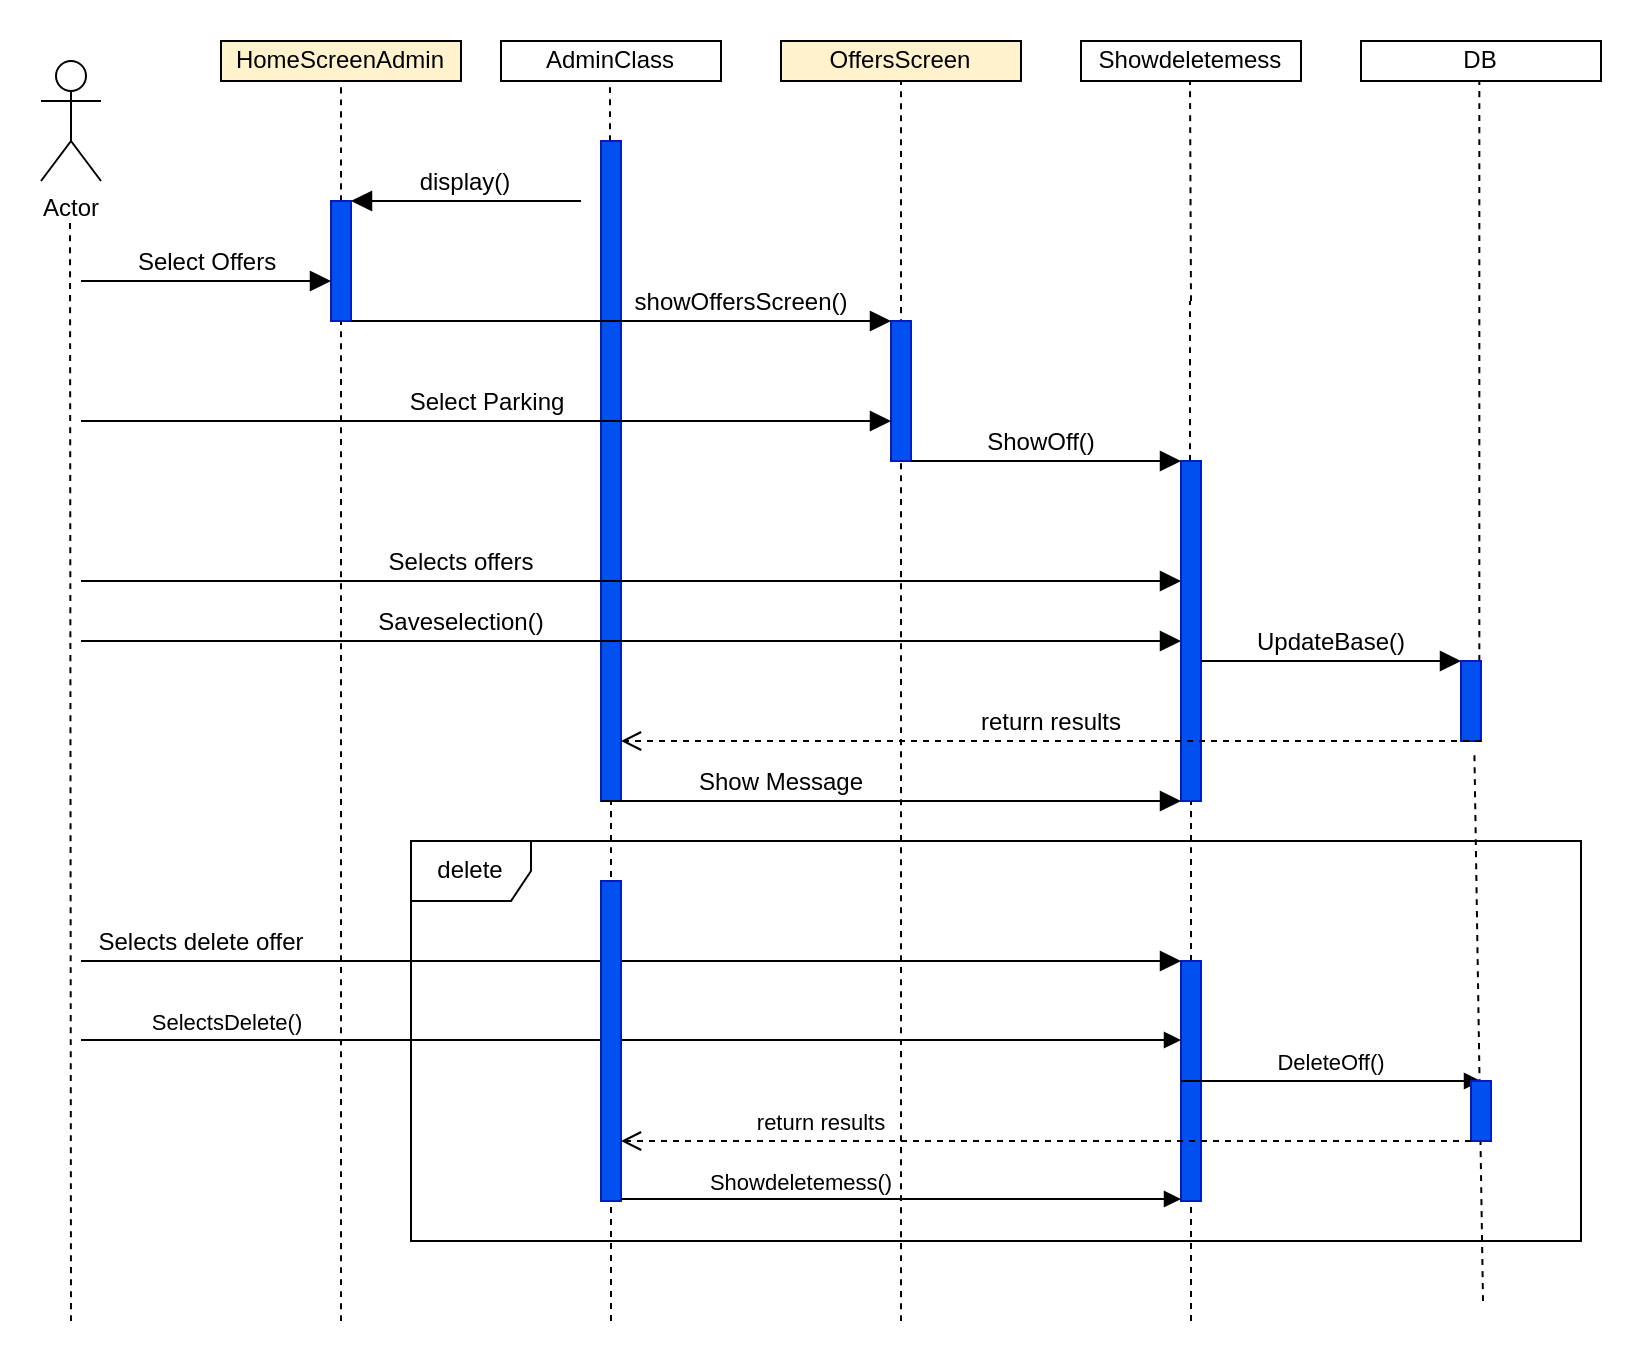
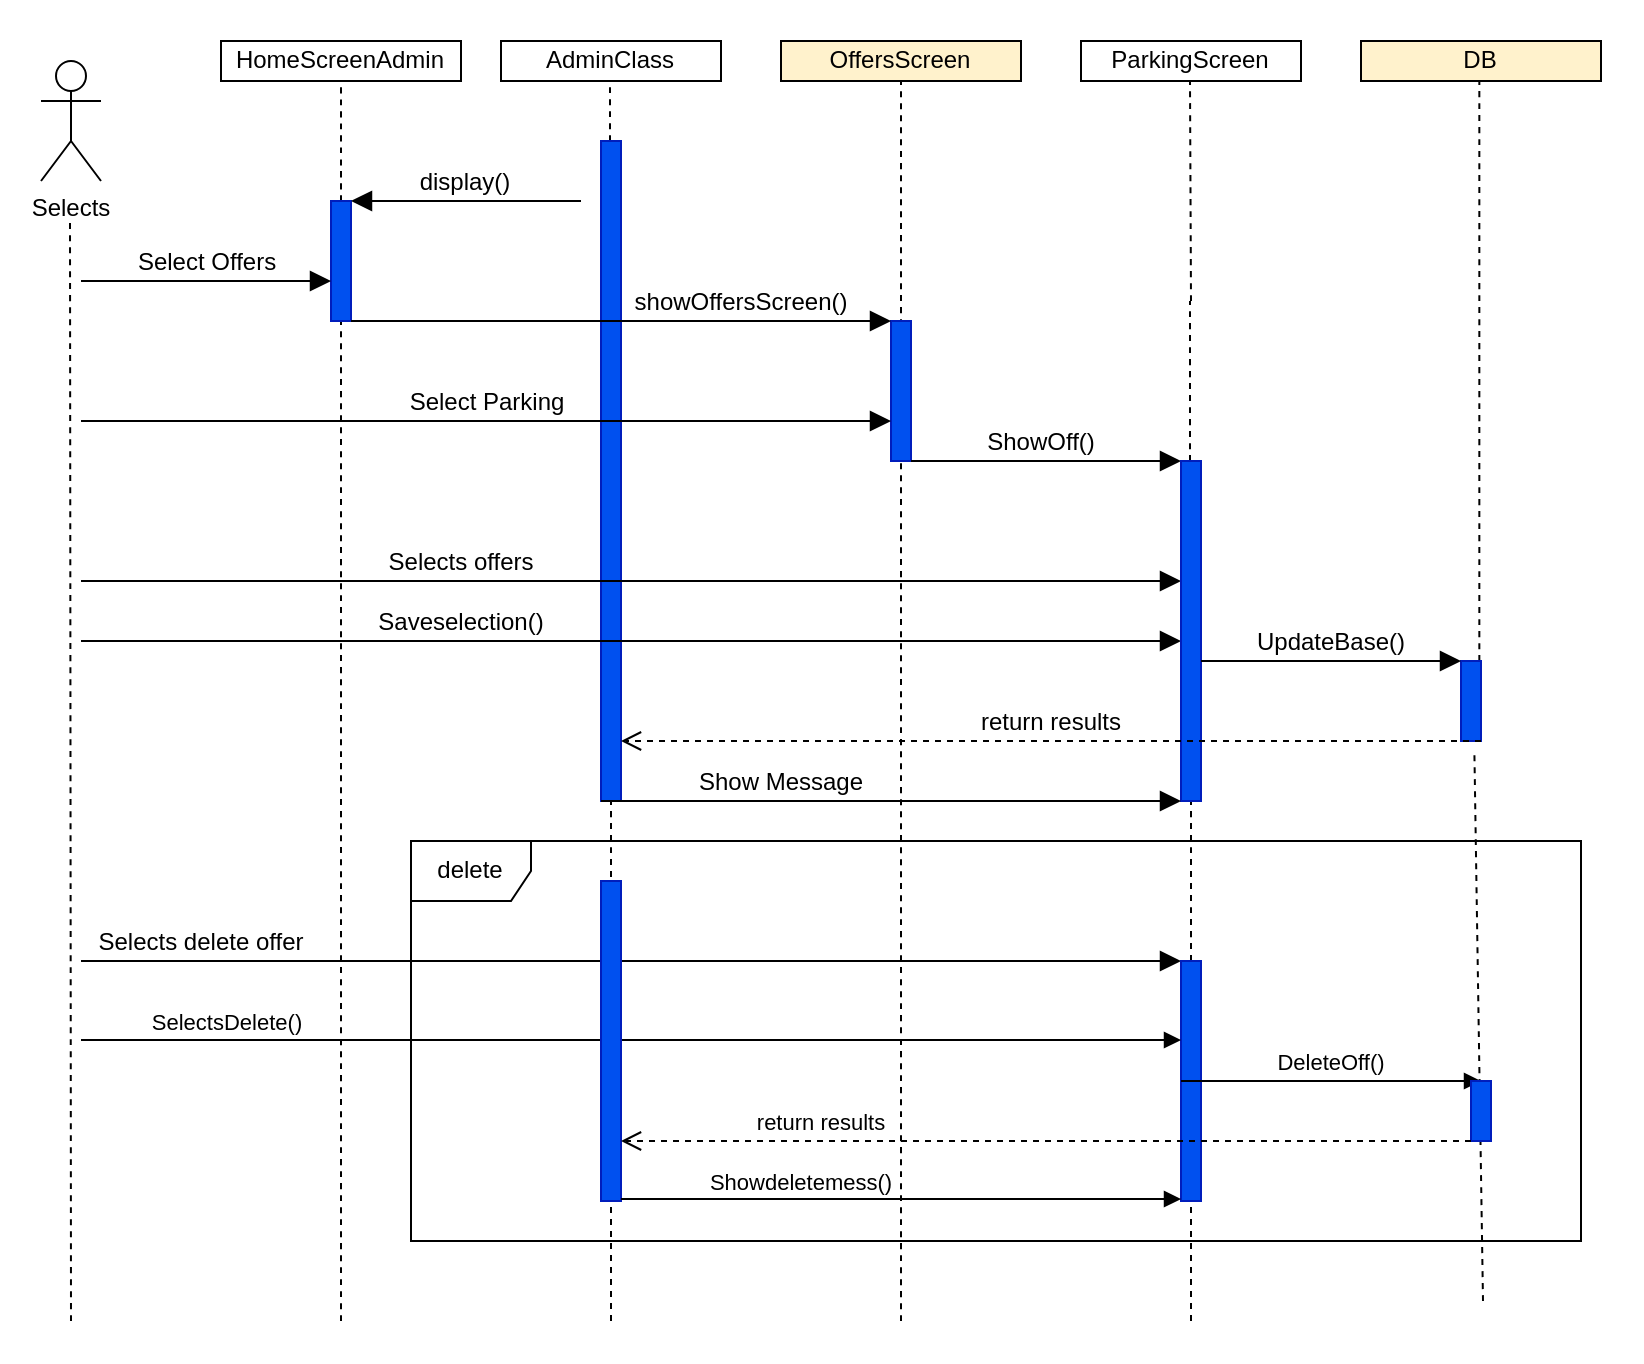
(341, 61) -> (341, 61)
(1191, 61) -> (1191, 61)
(1481, 61) -> (1481, 61)
(72, 209) -> (72, 209)
